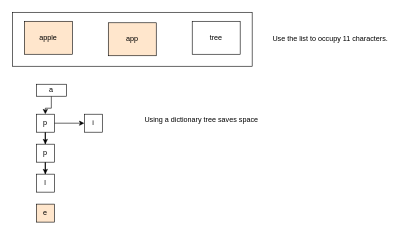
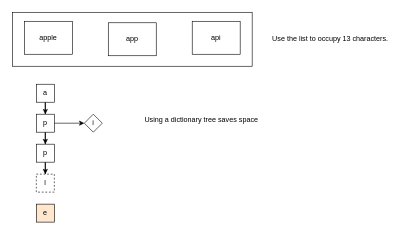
(48, 38) -> (48, 38)
(216, 38) -> (216, 38)
(132, 39) -> (132, 39)
(331, 39) -> (331, 39)
(51, 90) -> (45, 93)
(93, 123) -> (93, 123)
(45, 183) -> (45, 183)
